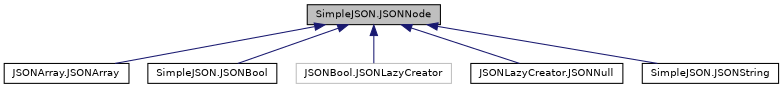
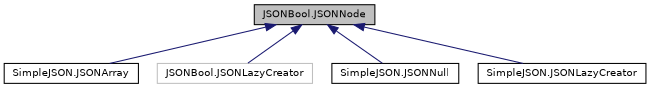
(374, 15) -> (315, 15)
(67, 73) -> (71, 73)
(212, 73) -> none
(547, 73) -> (395, 73)
(710, 73) -> (562, 73)
